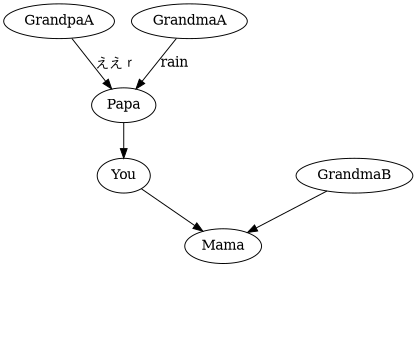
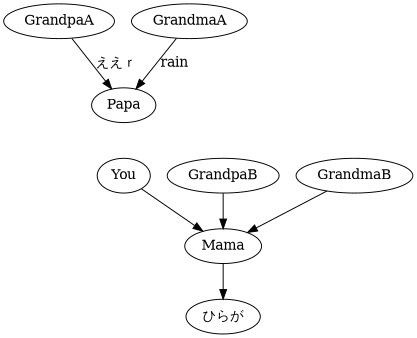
(124, 136) -> none
none -> (223, 176)
none -> (223, 317)
